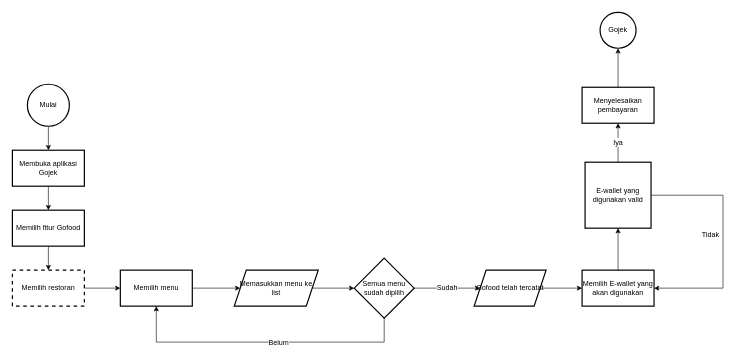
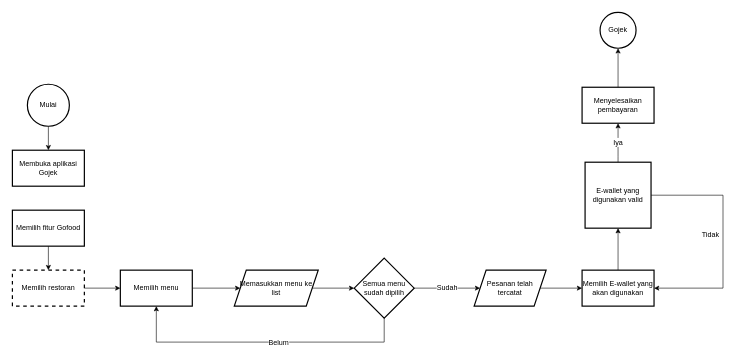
(48, 196) -> none
(510, 288) -> (510, 288)
